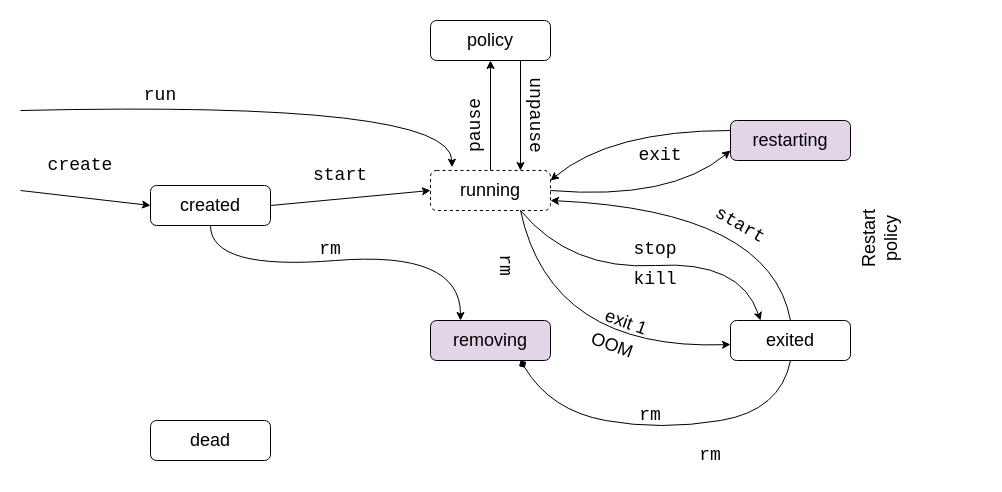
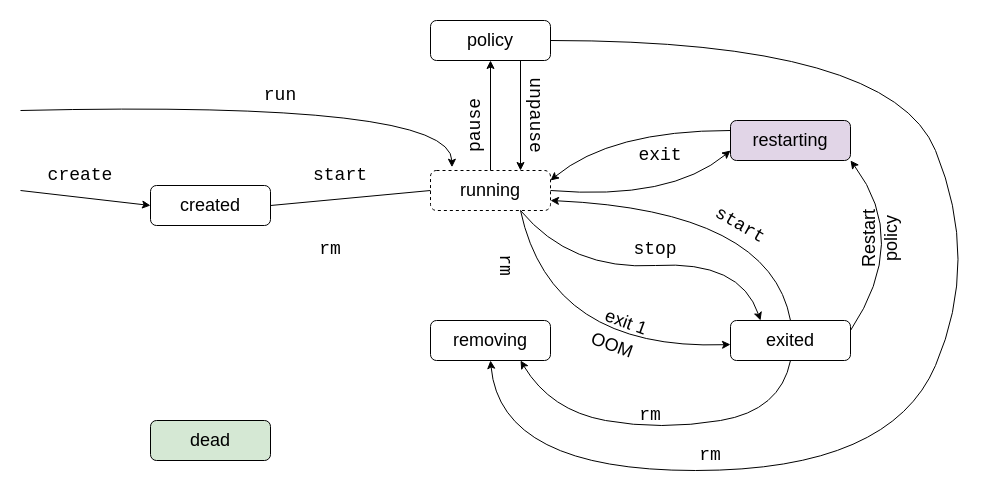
(161, 96) -> (281, 96)
(81, 166) -> (81, 176)
(422, 191) -> (424, 191)
none -> (881, 248)
(341, 260) -> none
(656, 280) -> none
none -> (952, 314)
(491, 341) -> (491, 341)
(524, 367) -> (524, 367)
(211, 441) -> (211, 441)
